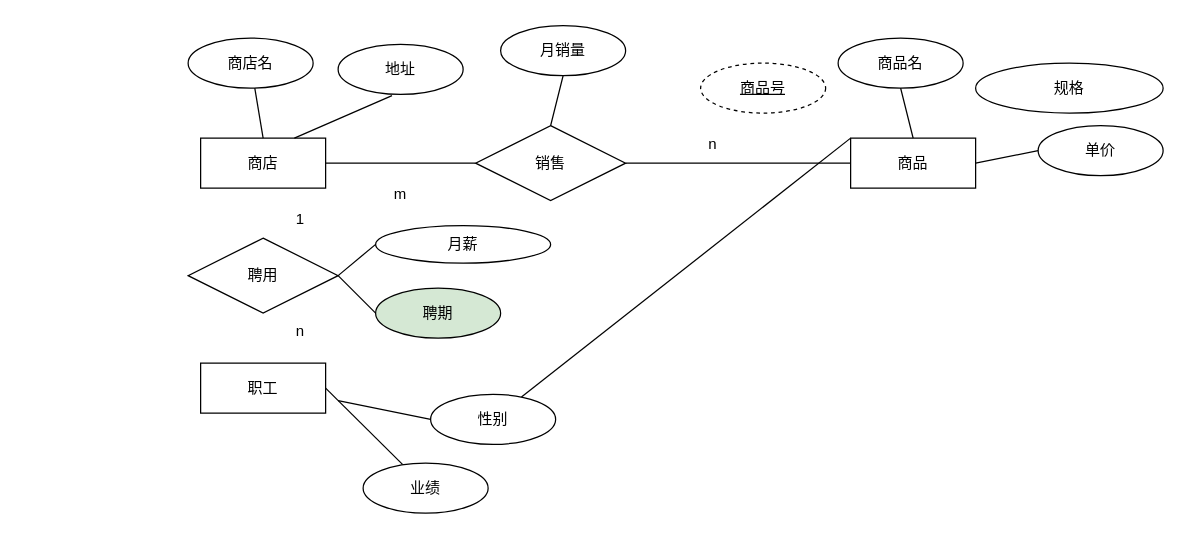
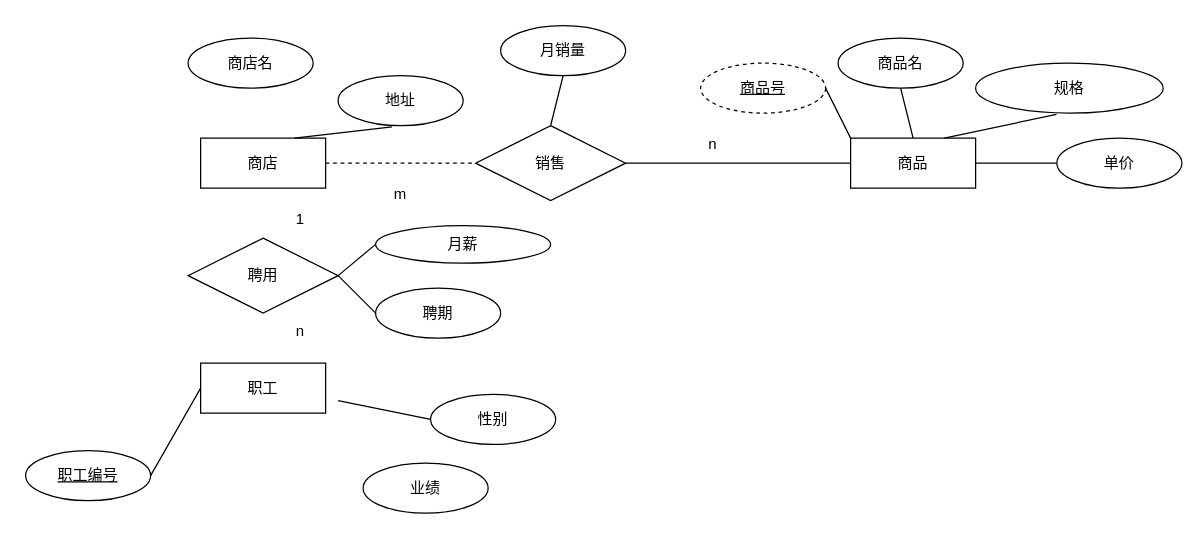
(401, 69) -> (401, 101)
(259, 113) -> none
none -> (1001, 126)
(1101, 151) -> (1119, 163)
(401, 163) -> (401, 163)
(669, 281) -> (838, 114)
(438, 313) -> (438, 313)
(364, 426) -> none
none -> (176, 432)
none -> (88, 476)
